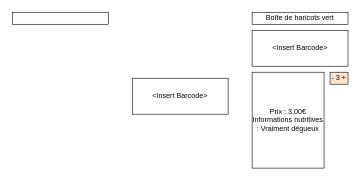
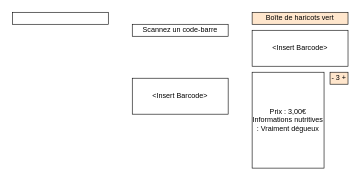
(300, 18) -> (300, 18)
none -> (180, 30)
